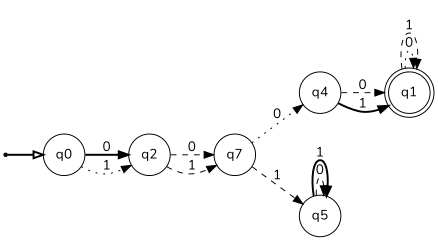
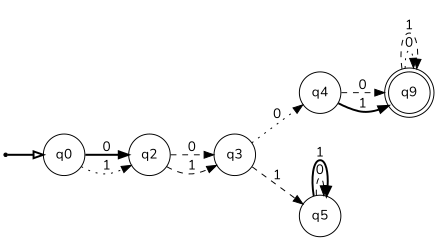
(409, 93) -> (409, 93)
(235, 155) -> (235, 155)
